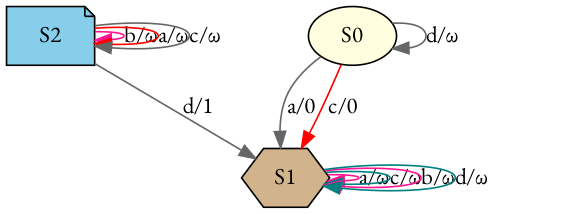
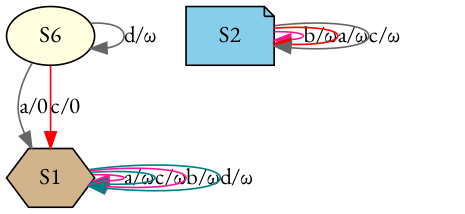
(352, 36) -> (51, 36)
(168, 107) -> none
